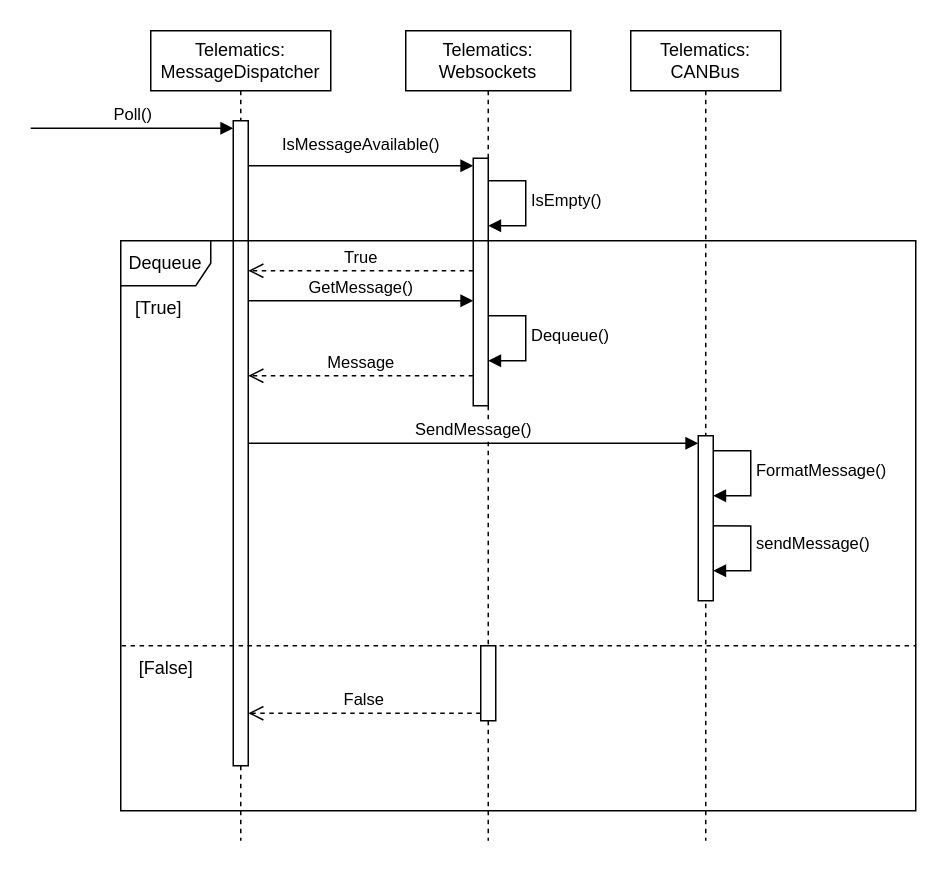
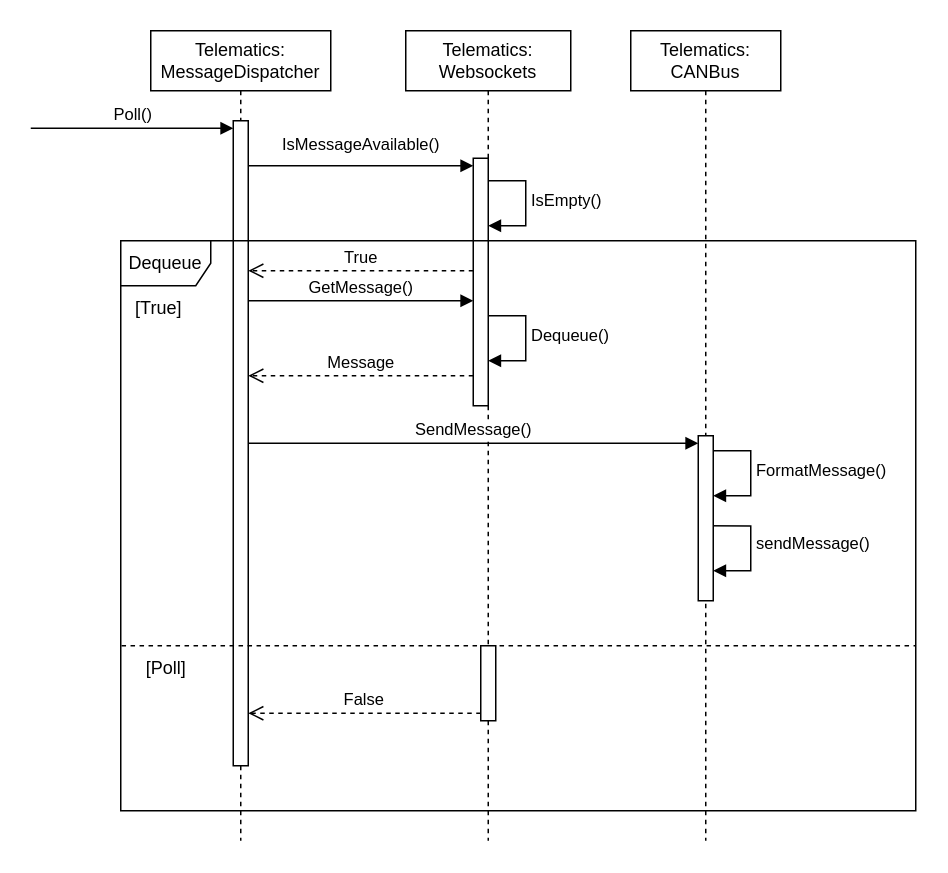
(167, 668) -> (167, 668)
